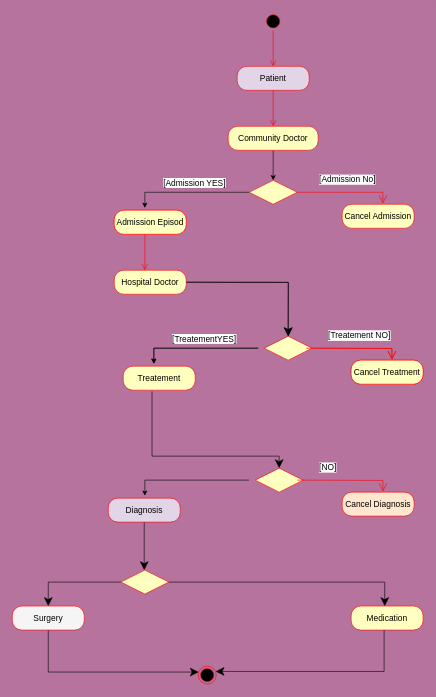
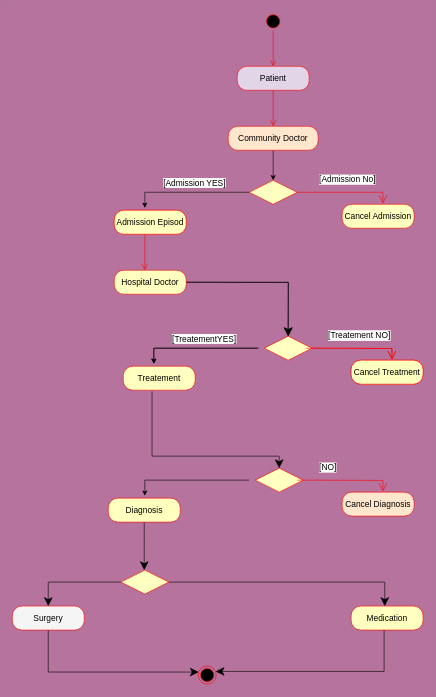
(273, 138) -> (273, 138)
(144, 510) -> (144, 510)
